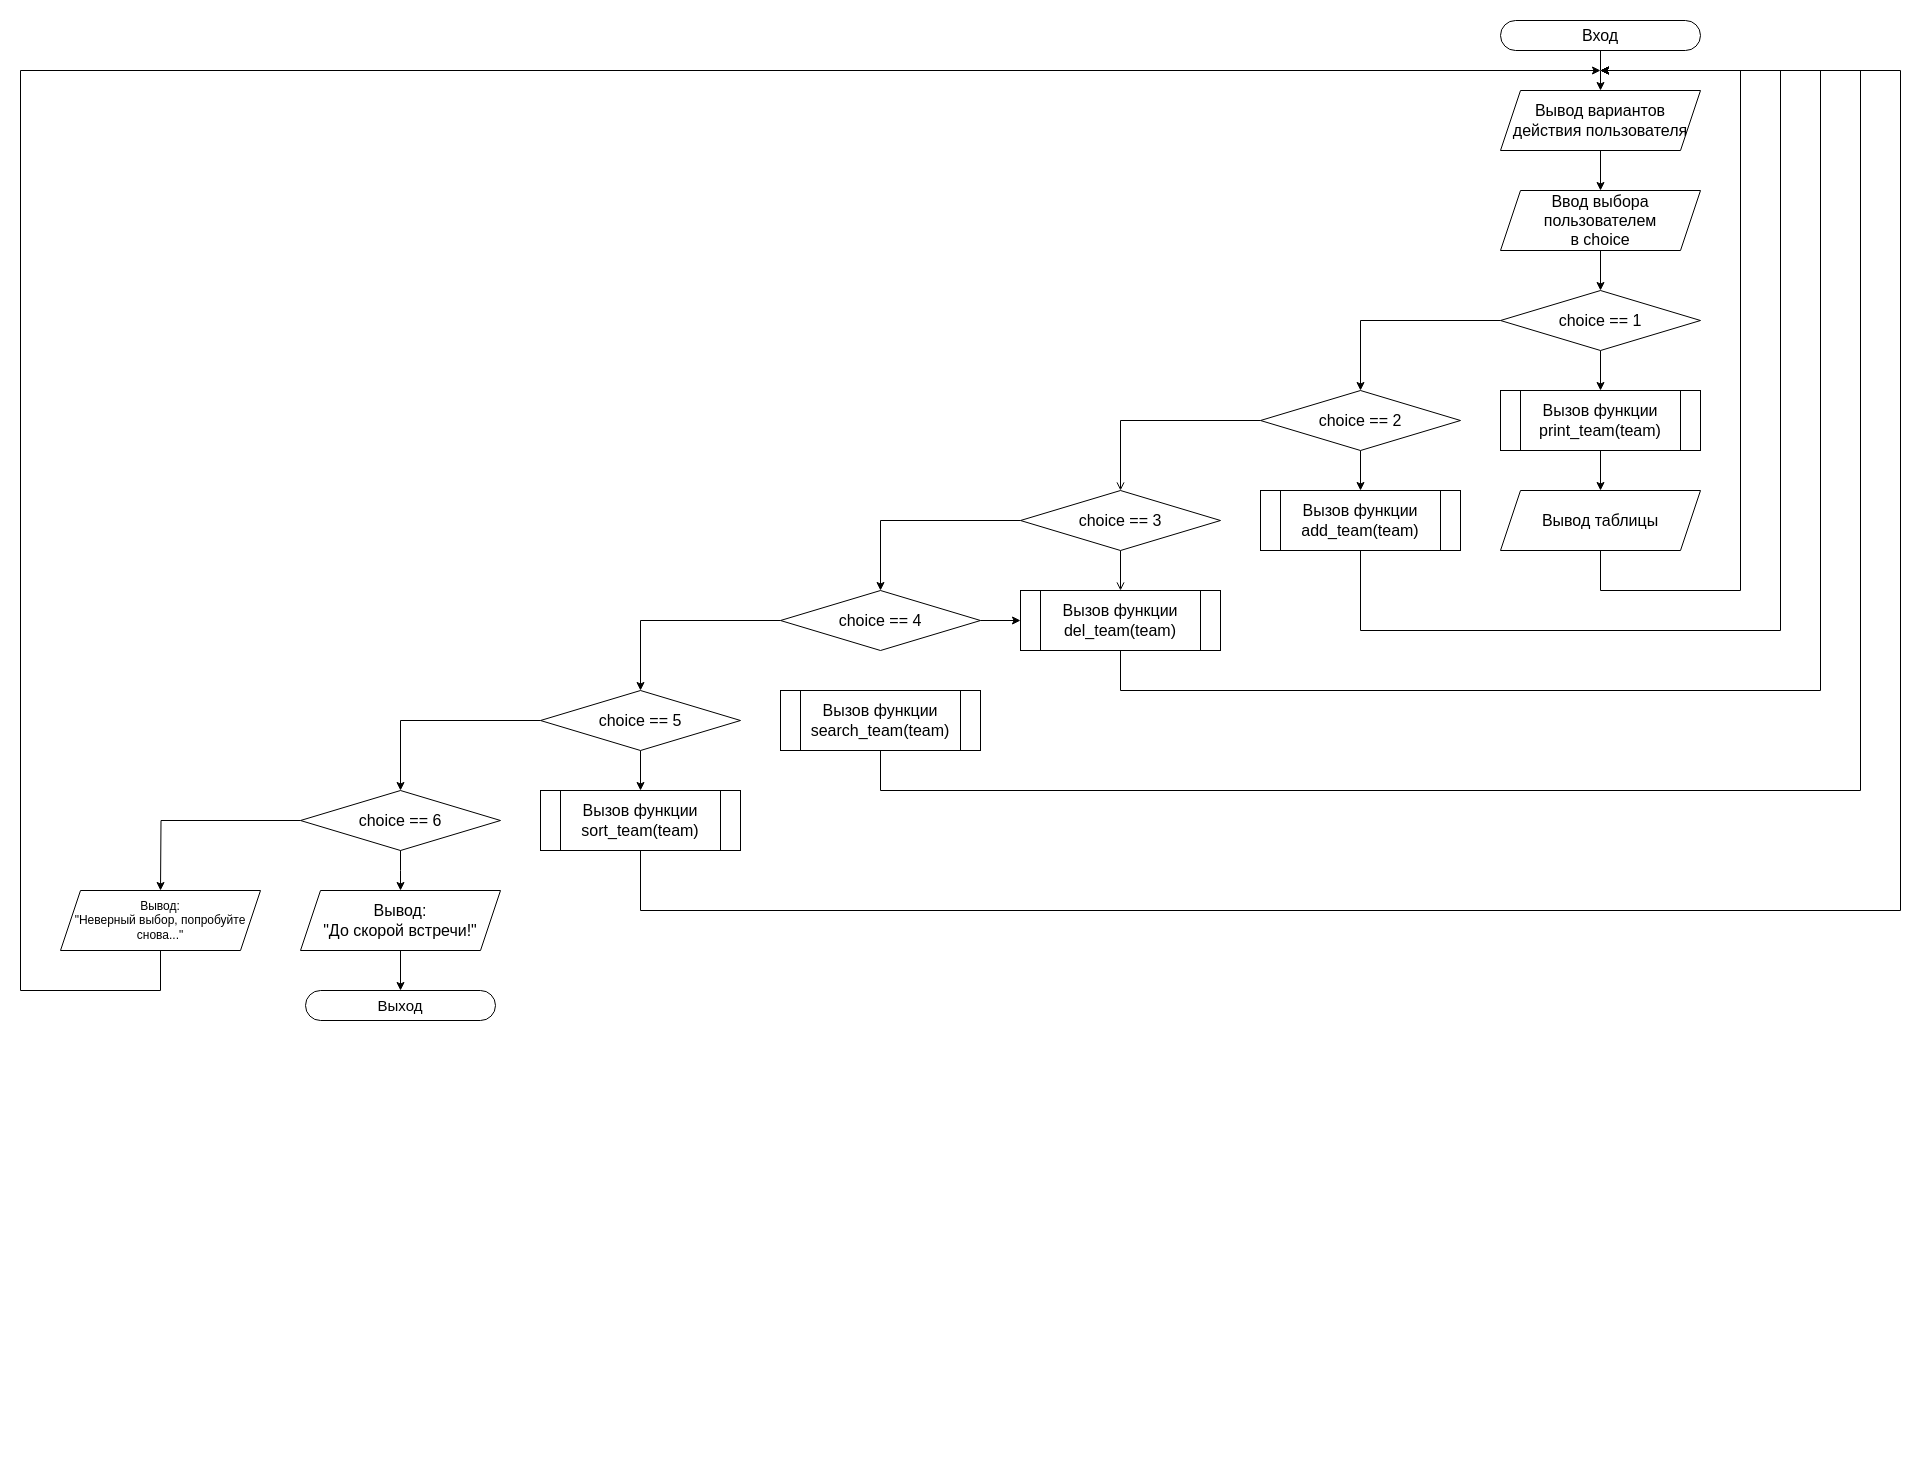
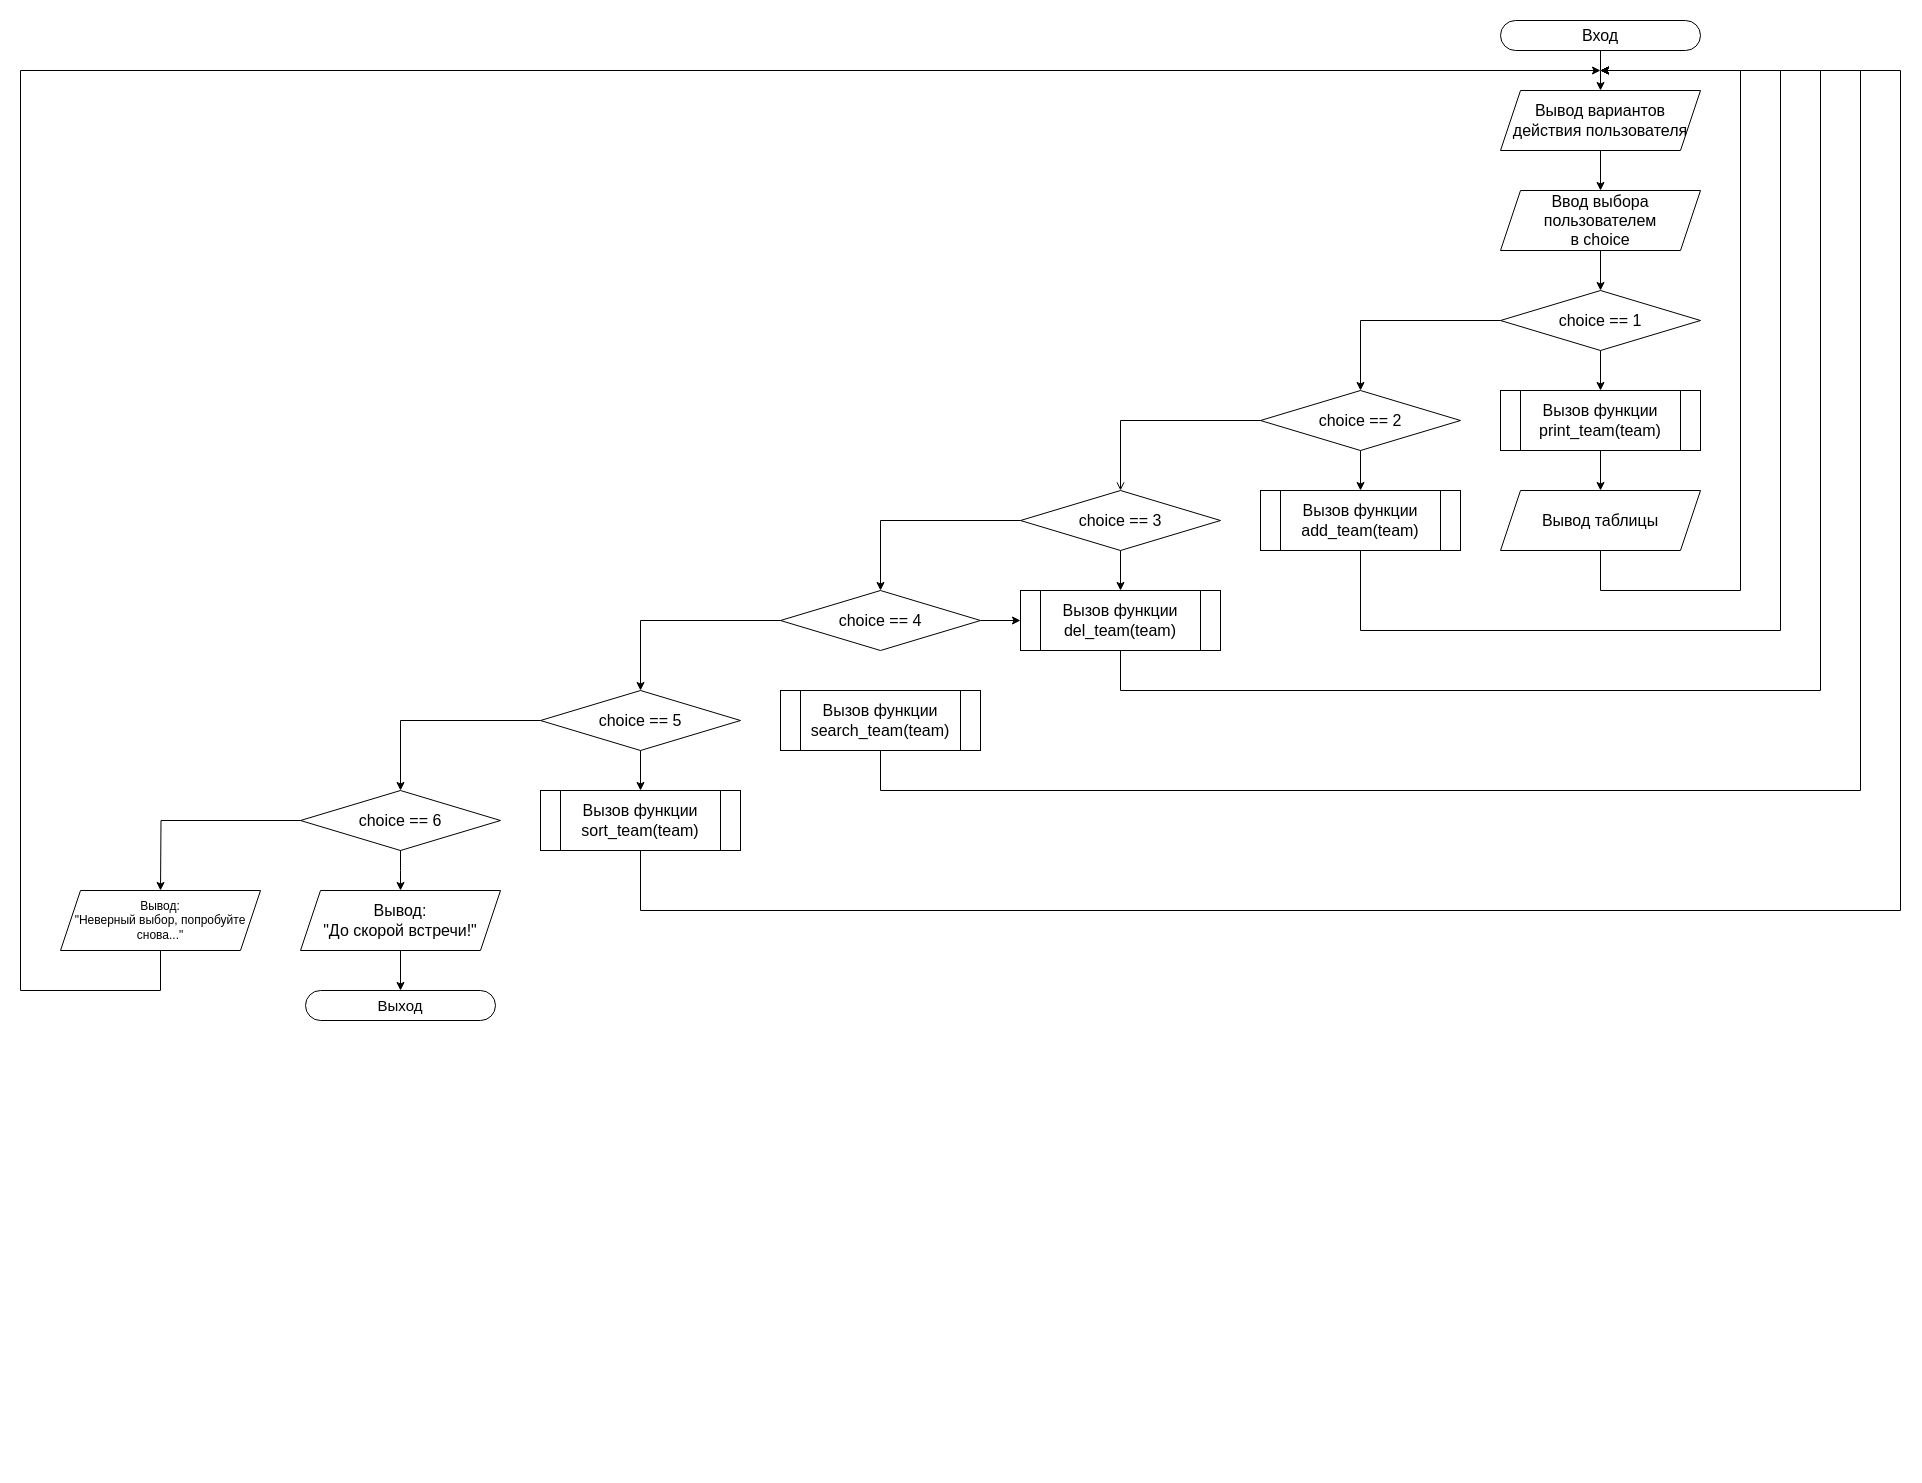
(1121, 584) -> (1121, 582)
